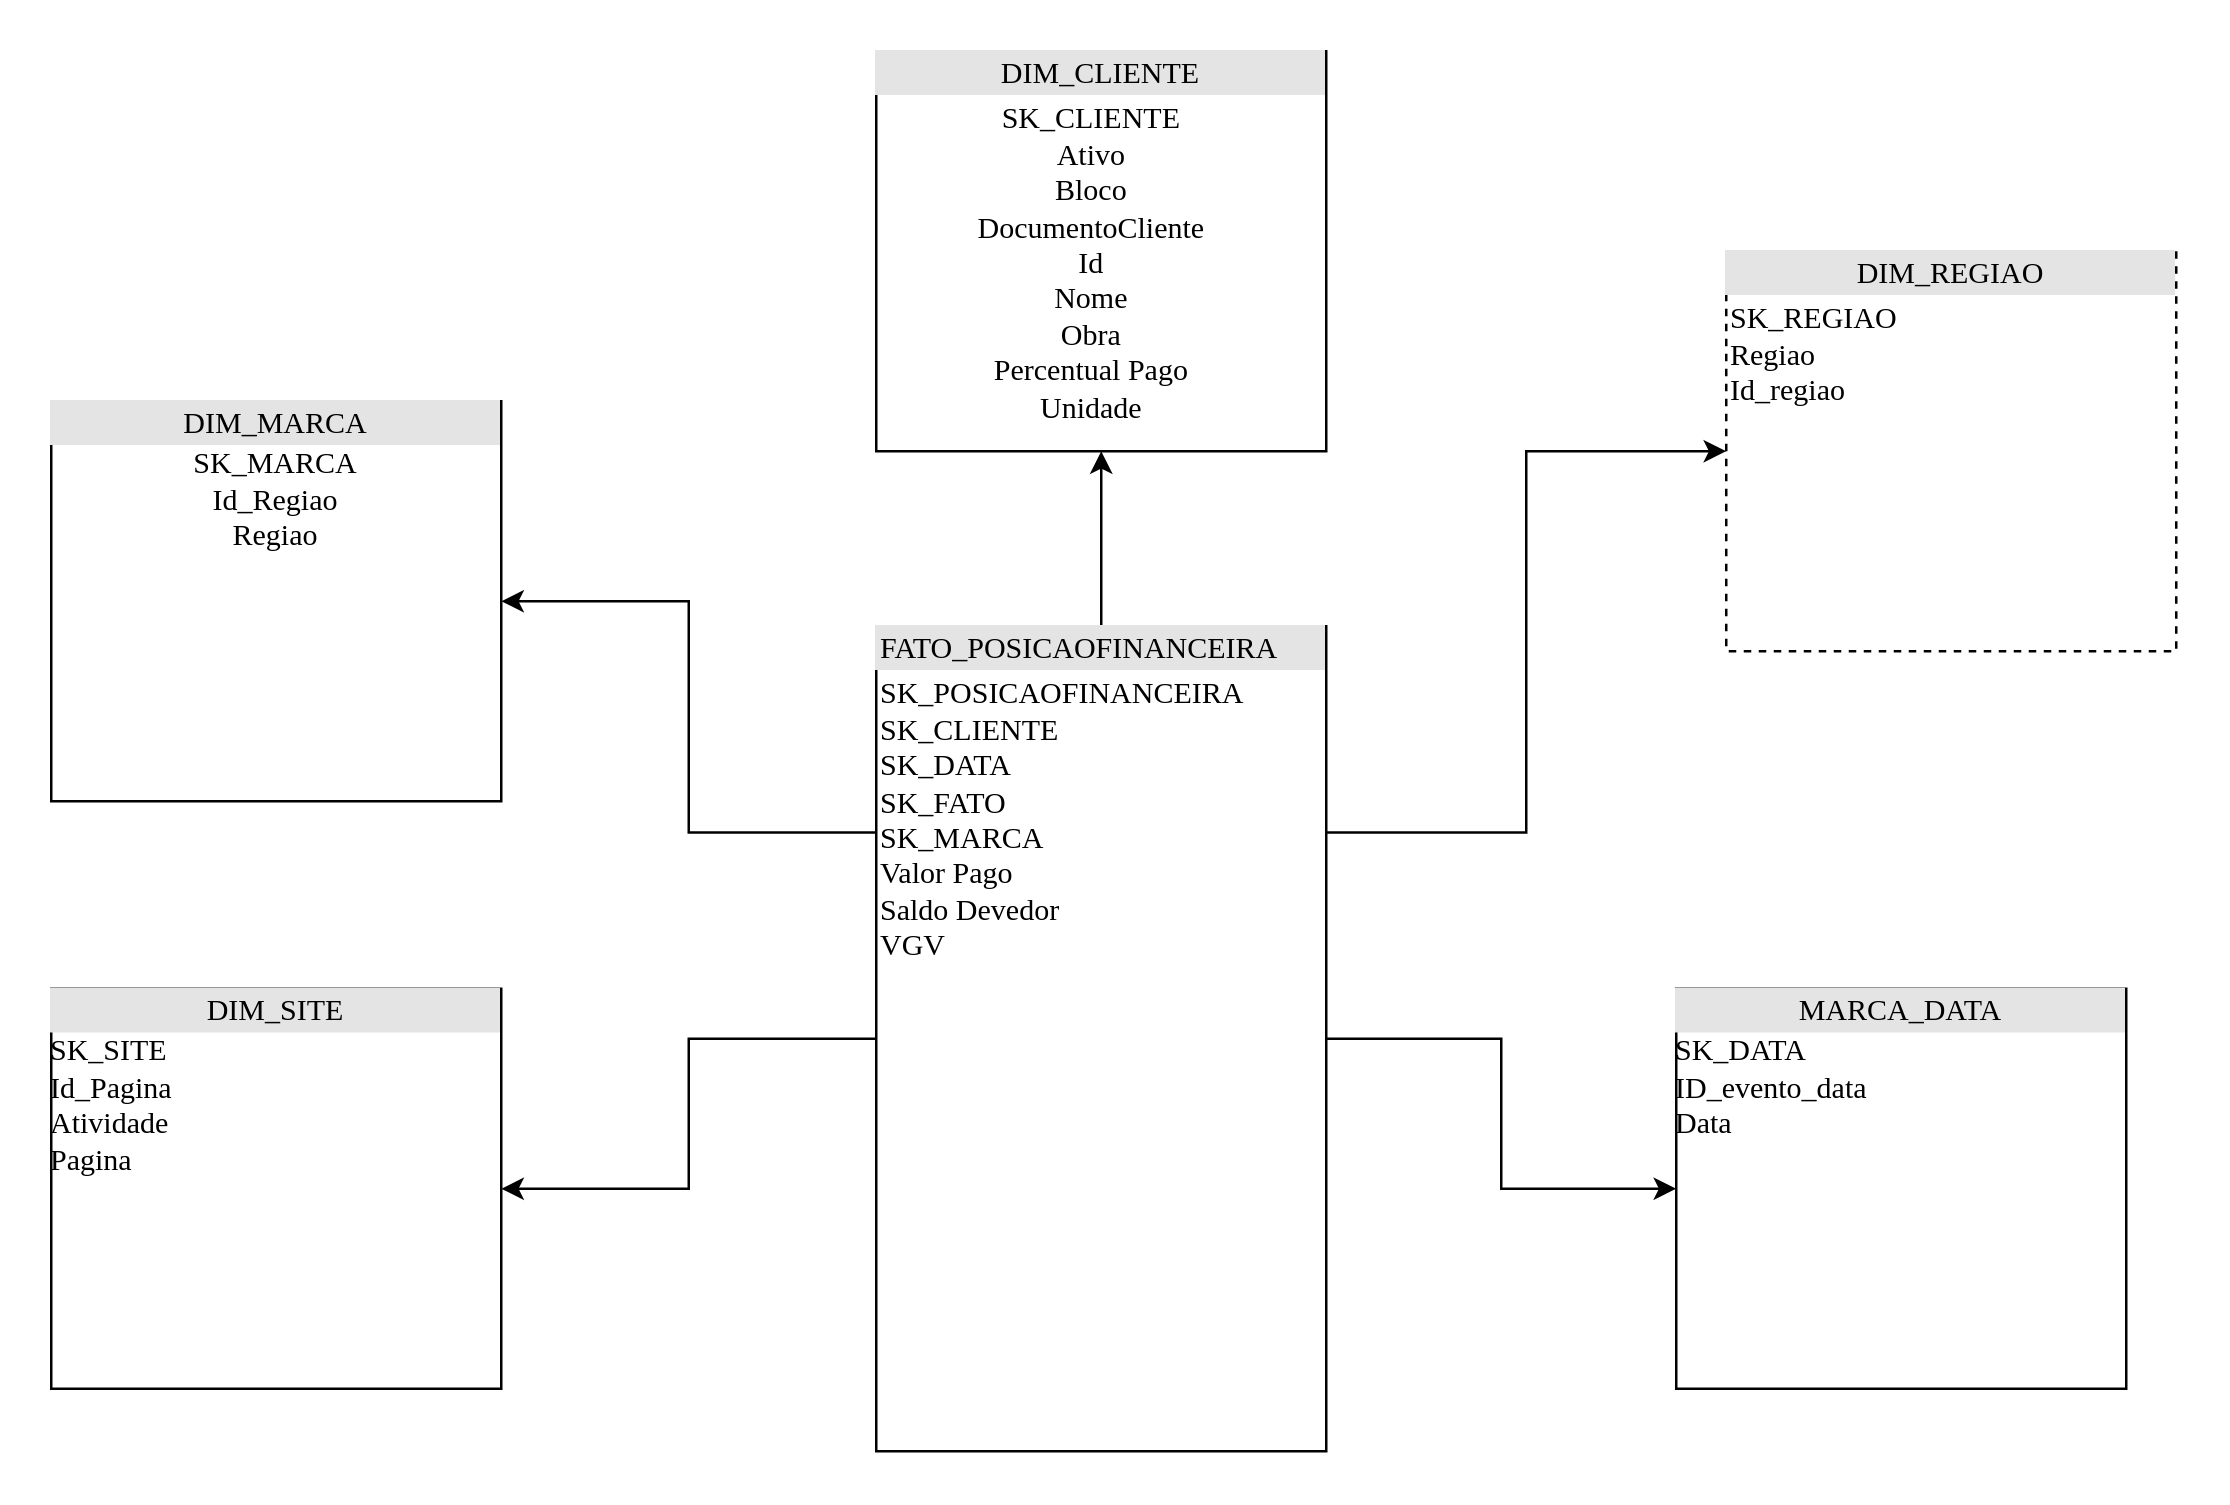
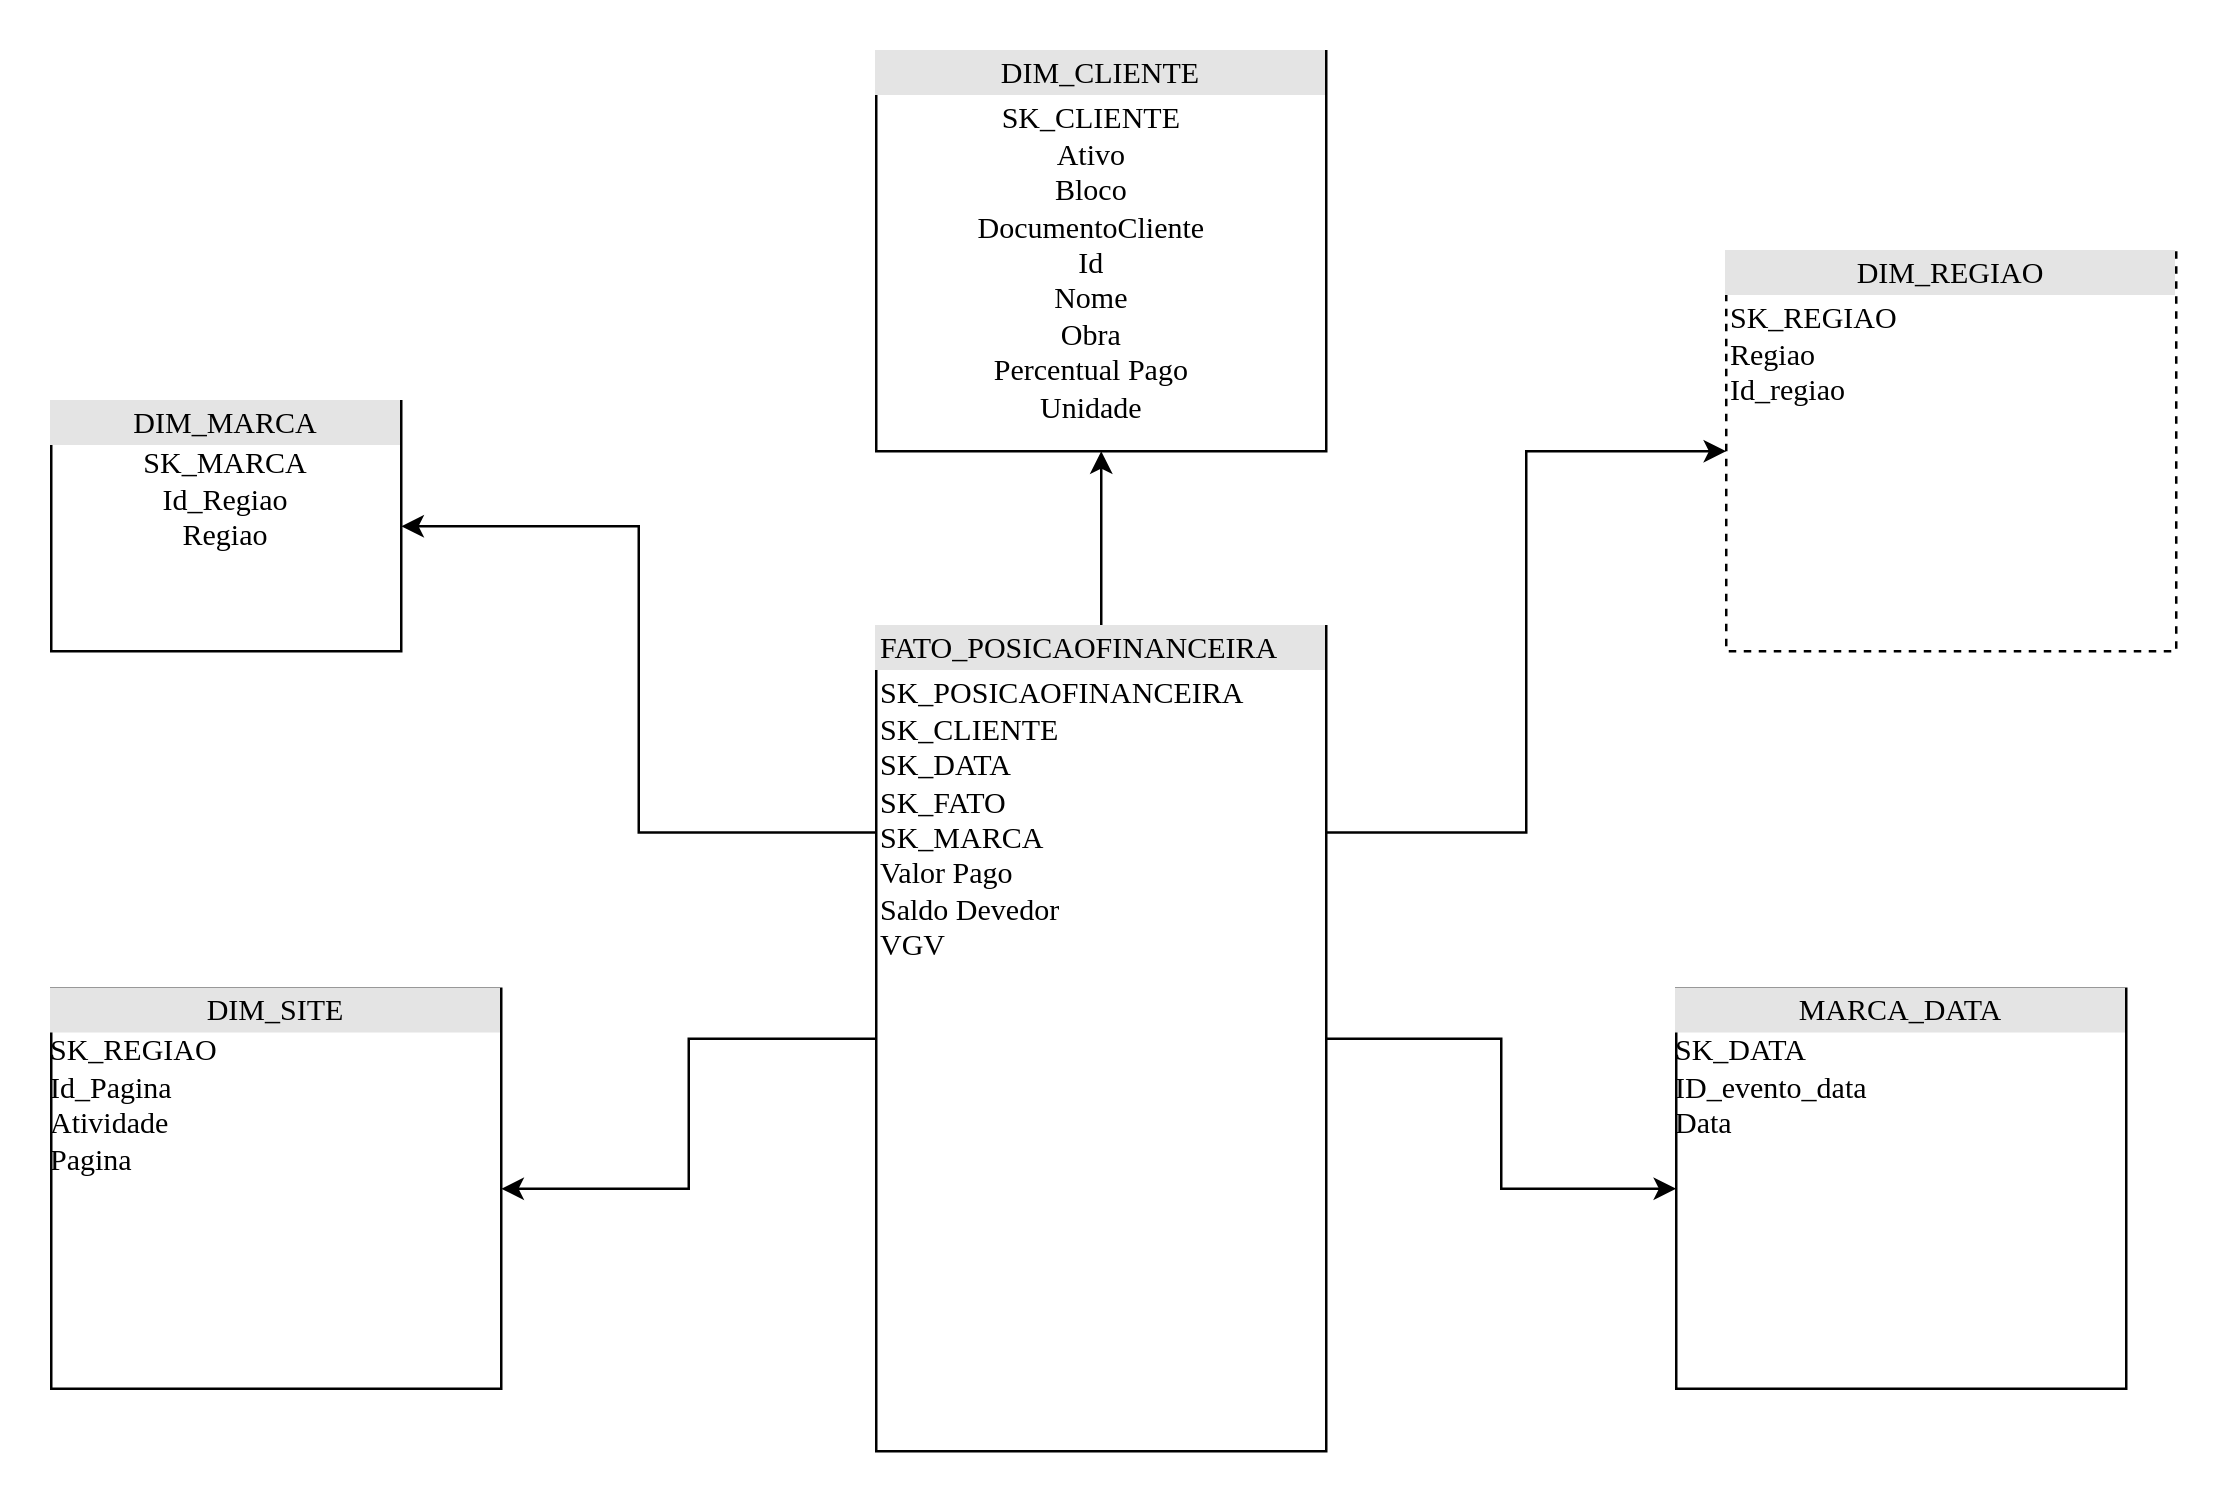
(276, 601) -> (226, 526)
(276, 1079) -> (276, 1079)
